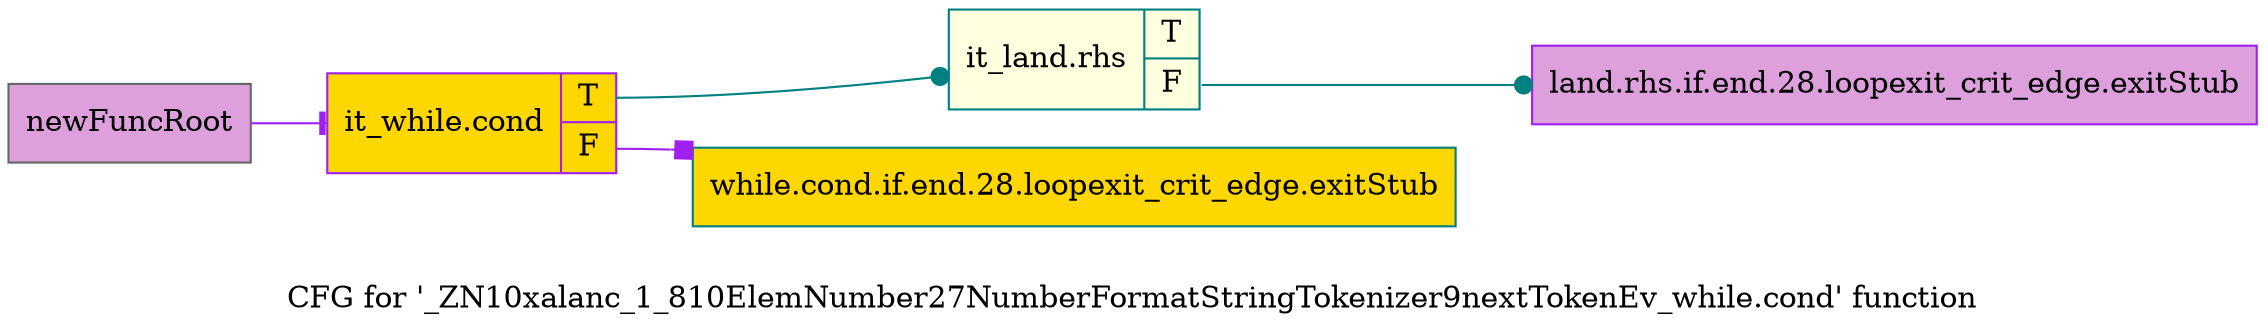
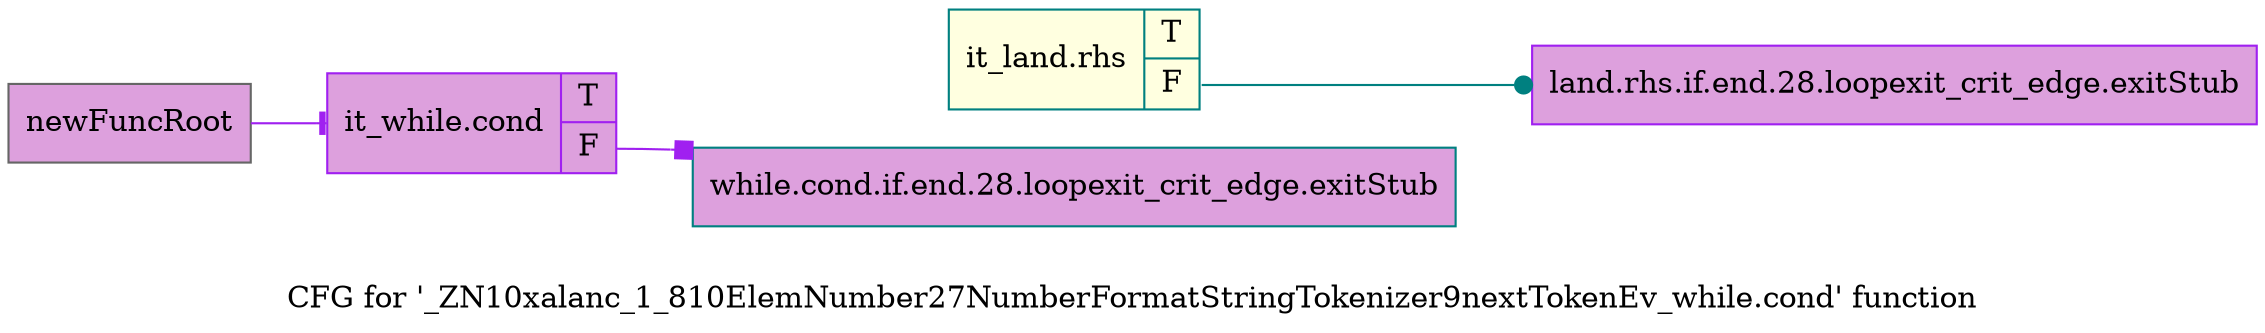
(774, 92) -> none
(472, 123) -> (472, 123)
(1074, 187) -> (1074, 187)
